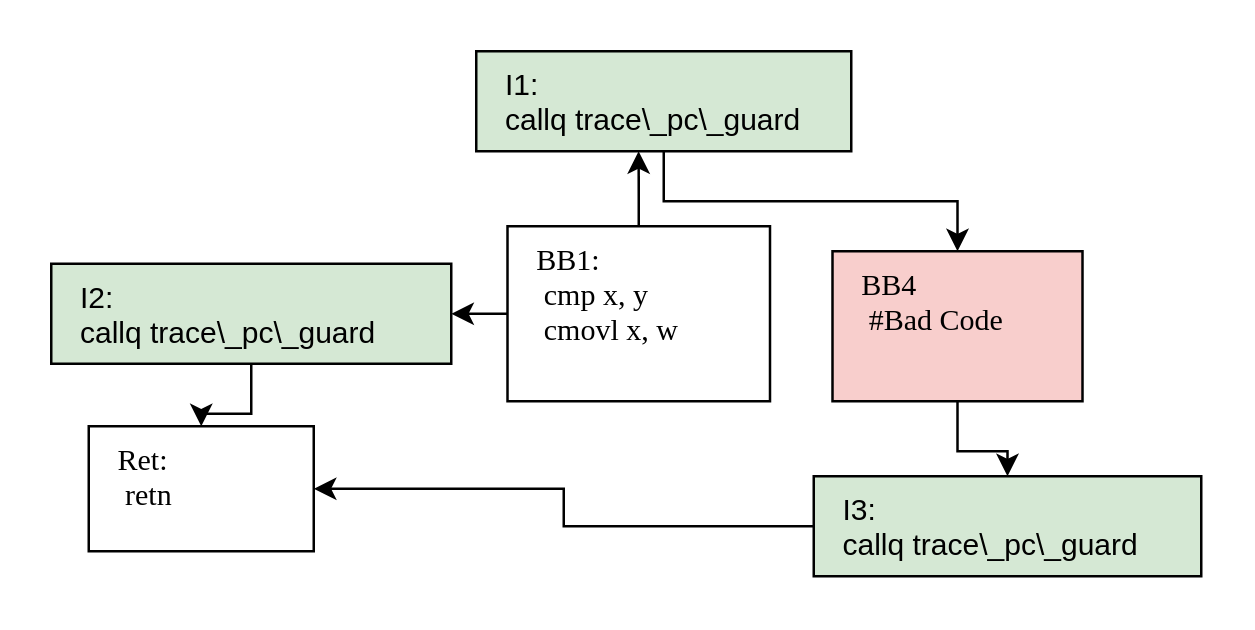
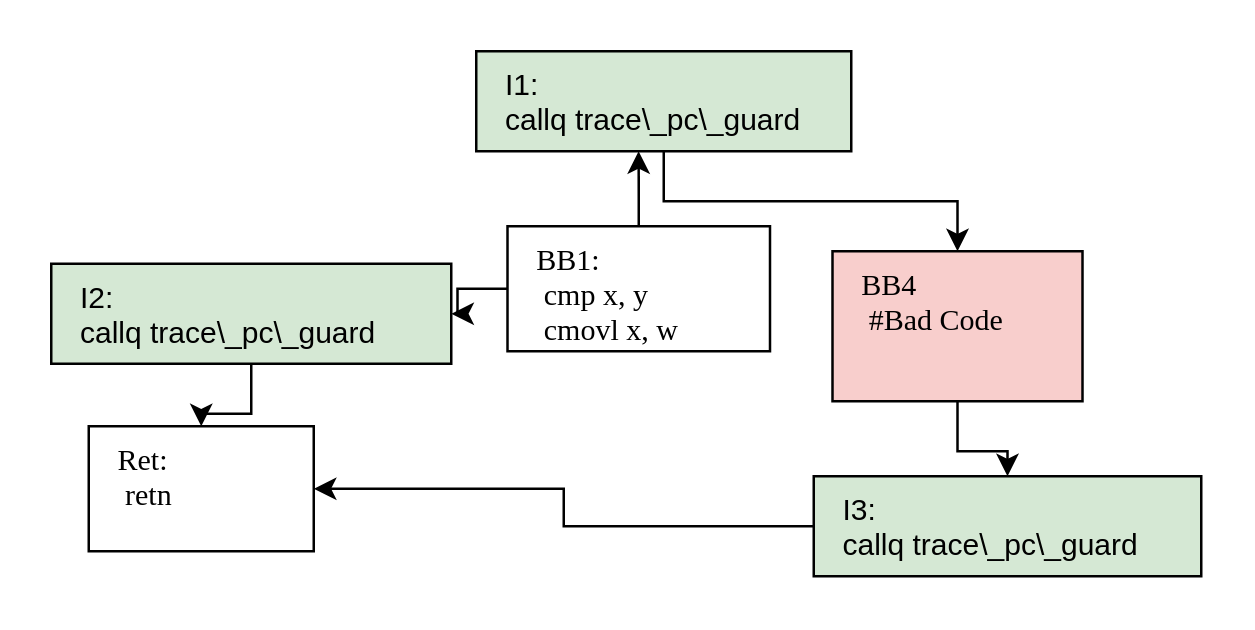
(639, 314) -> (639, 289)
